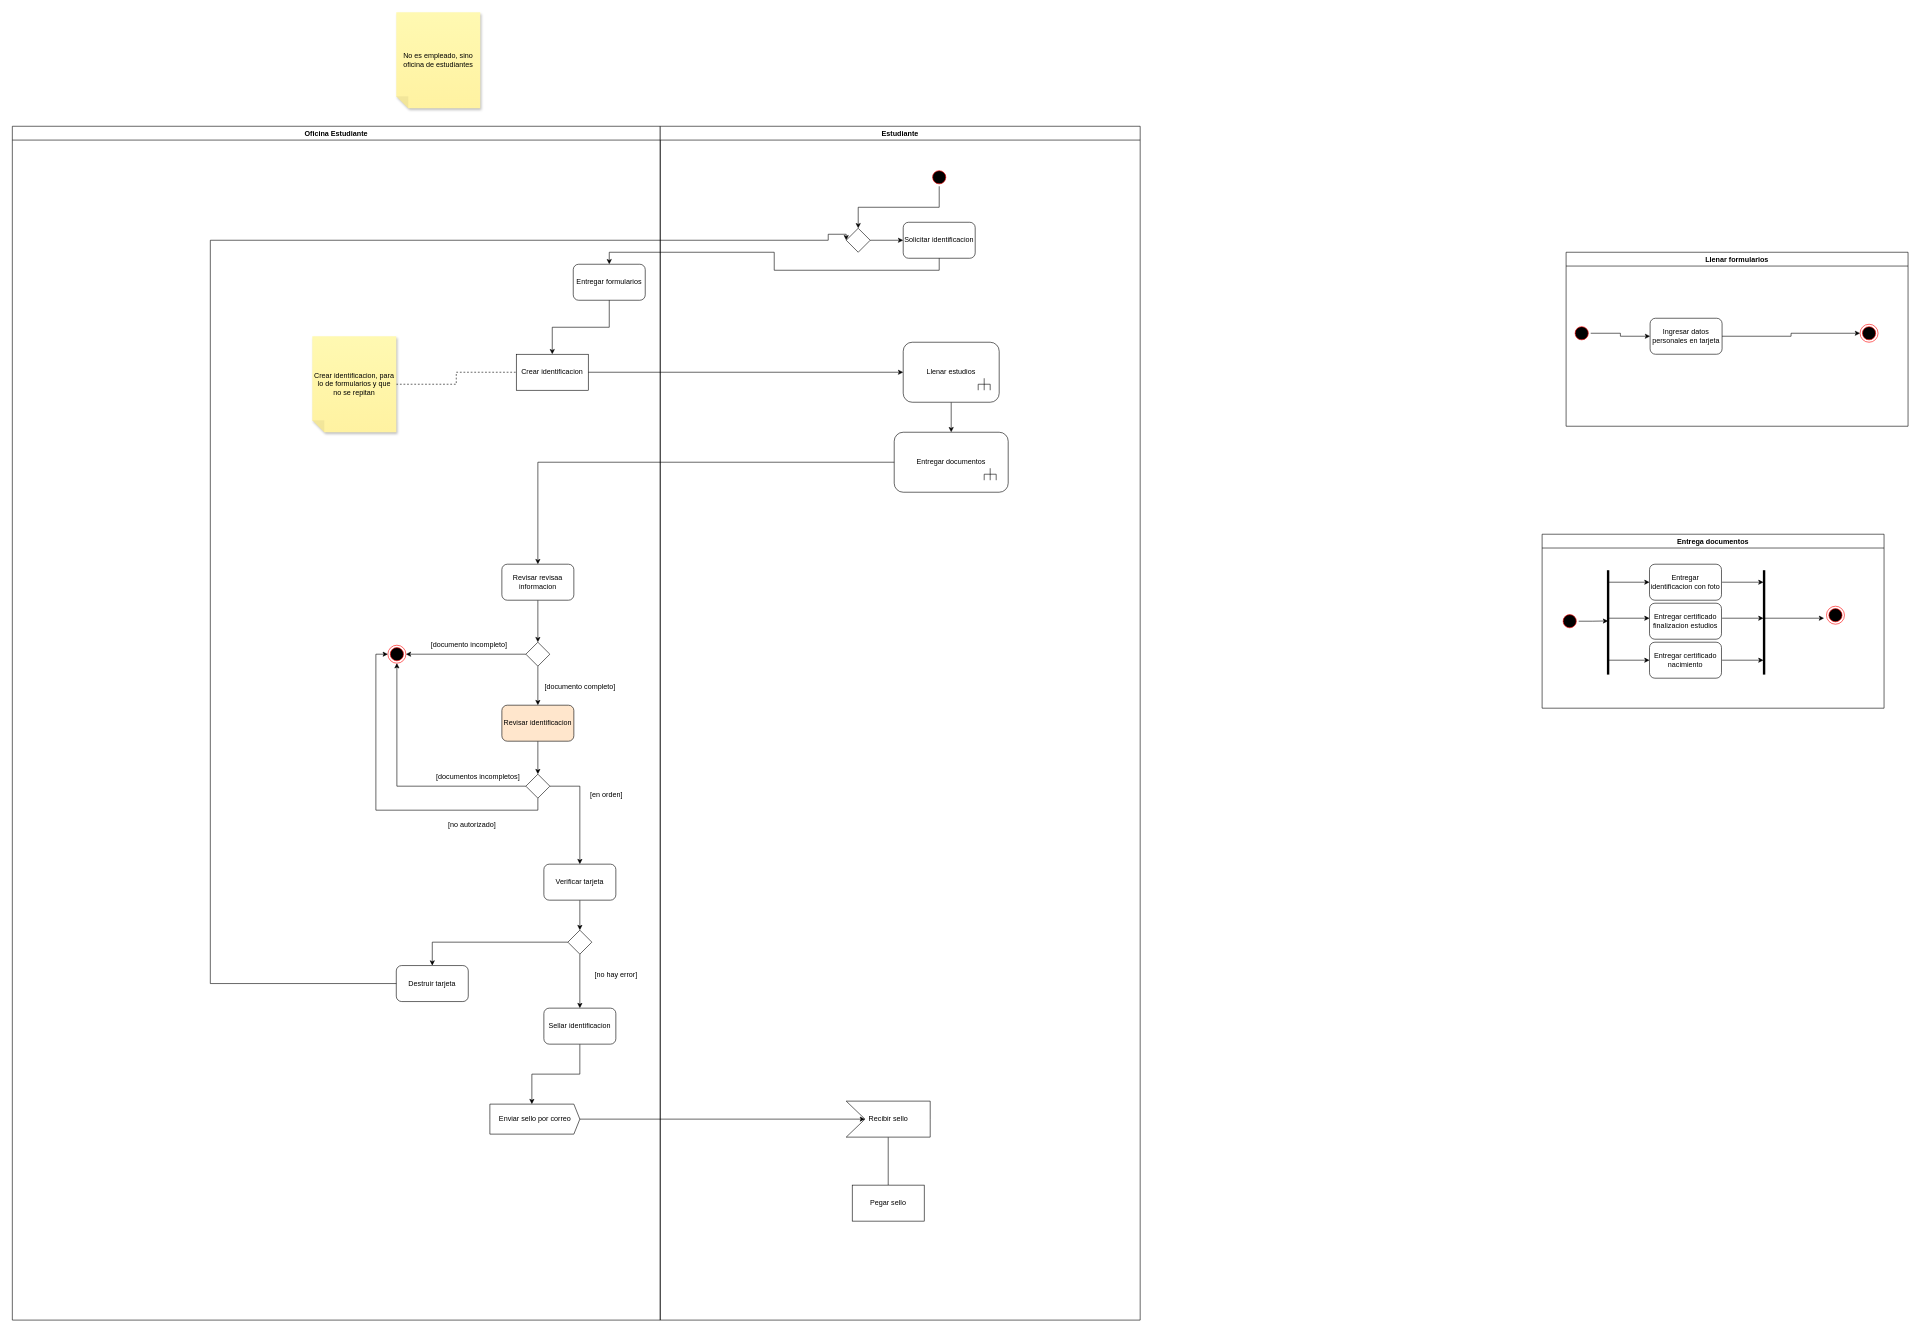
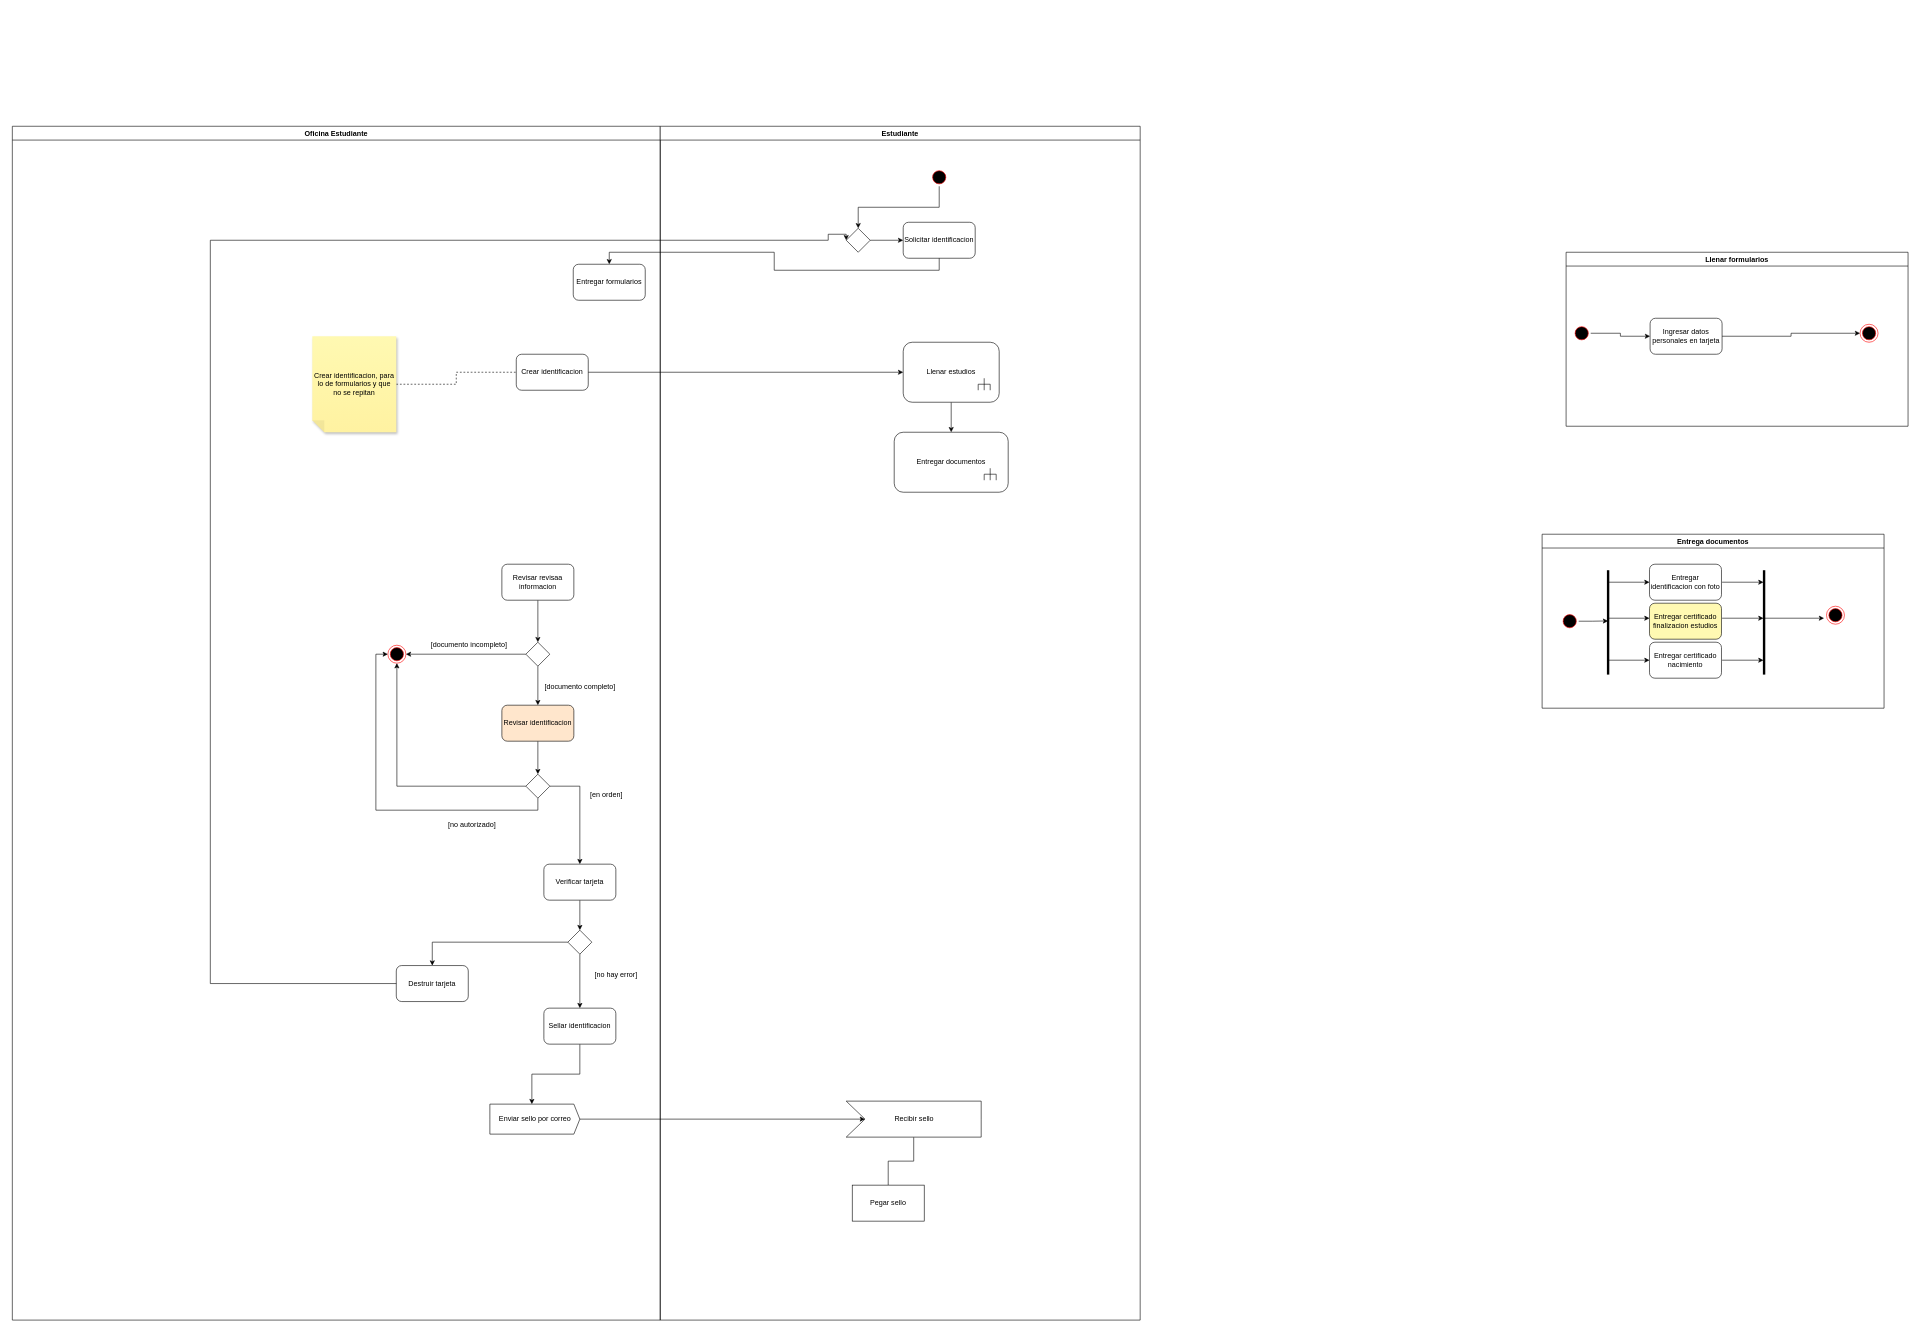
(438, 60) -> none
(552, 327) -> none
(552, 372) -> (552, 372)
(538, 462) -> none
(1686, 621) -> (1686, 621)
(478, 777) -> none
(888, 1119) -> (914, 1119)
